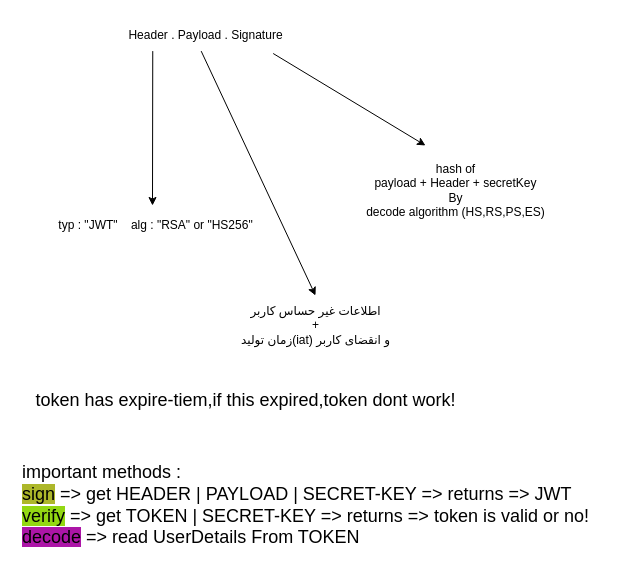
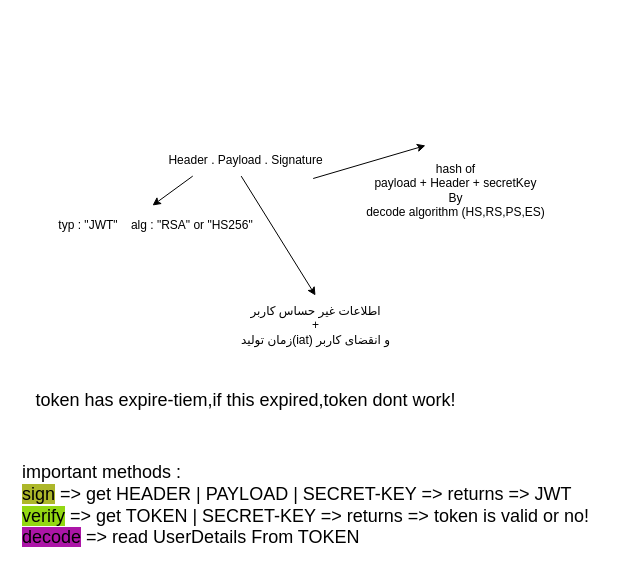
(206, 36) -> (246, 161)
